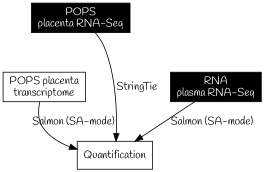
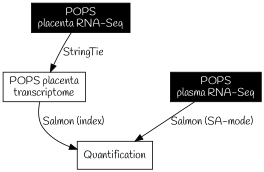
(113, 81) -> (62, 48)
(216, 87) -> (216, 87)
(73, 122) -> (73, 122)
